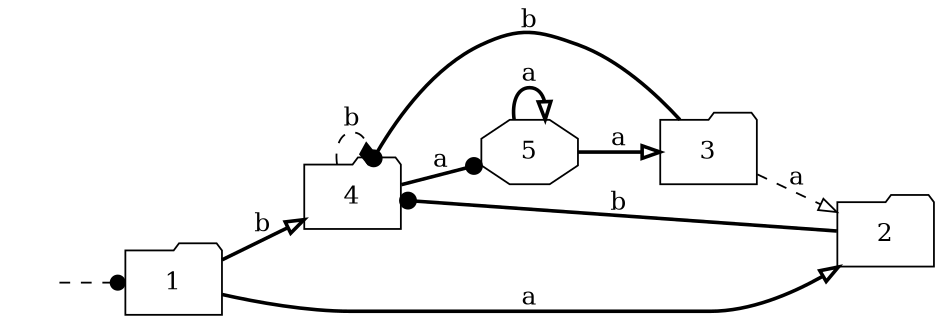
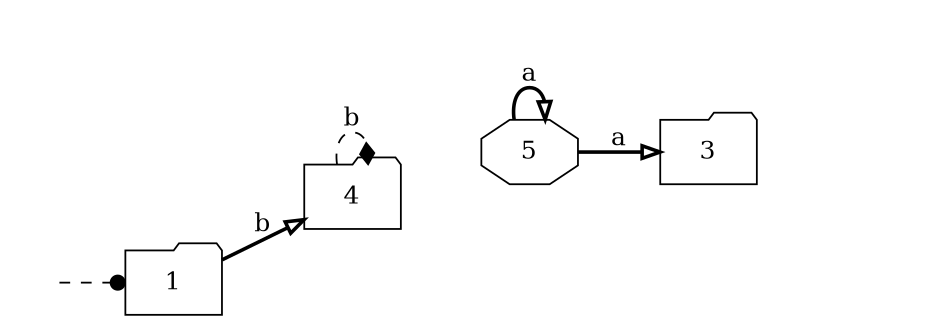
(518, 33) -> none
(434, 176) -> none
(886, 234) -> none
